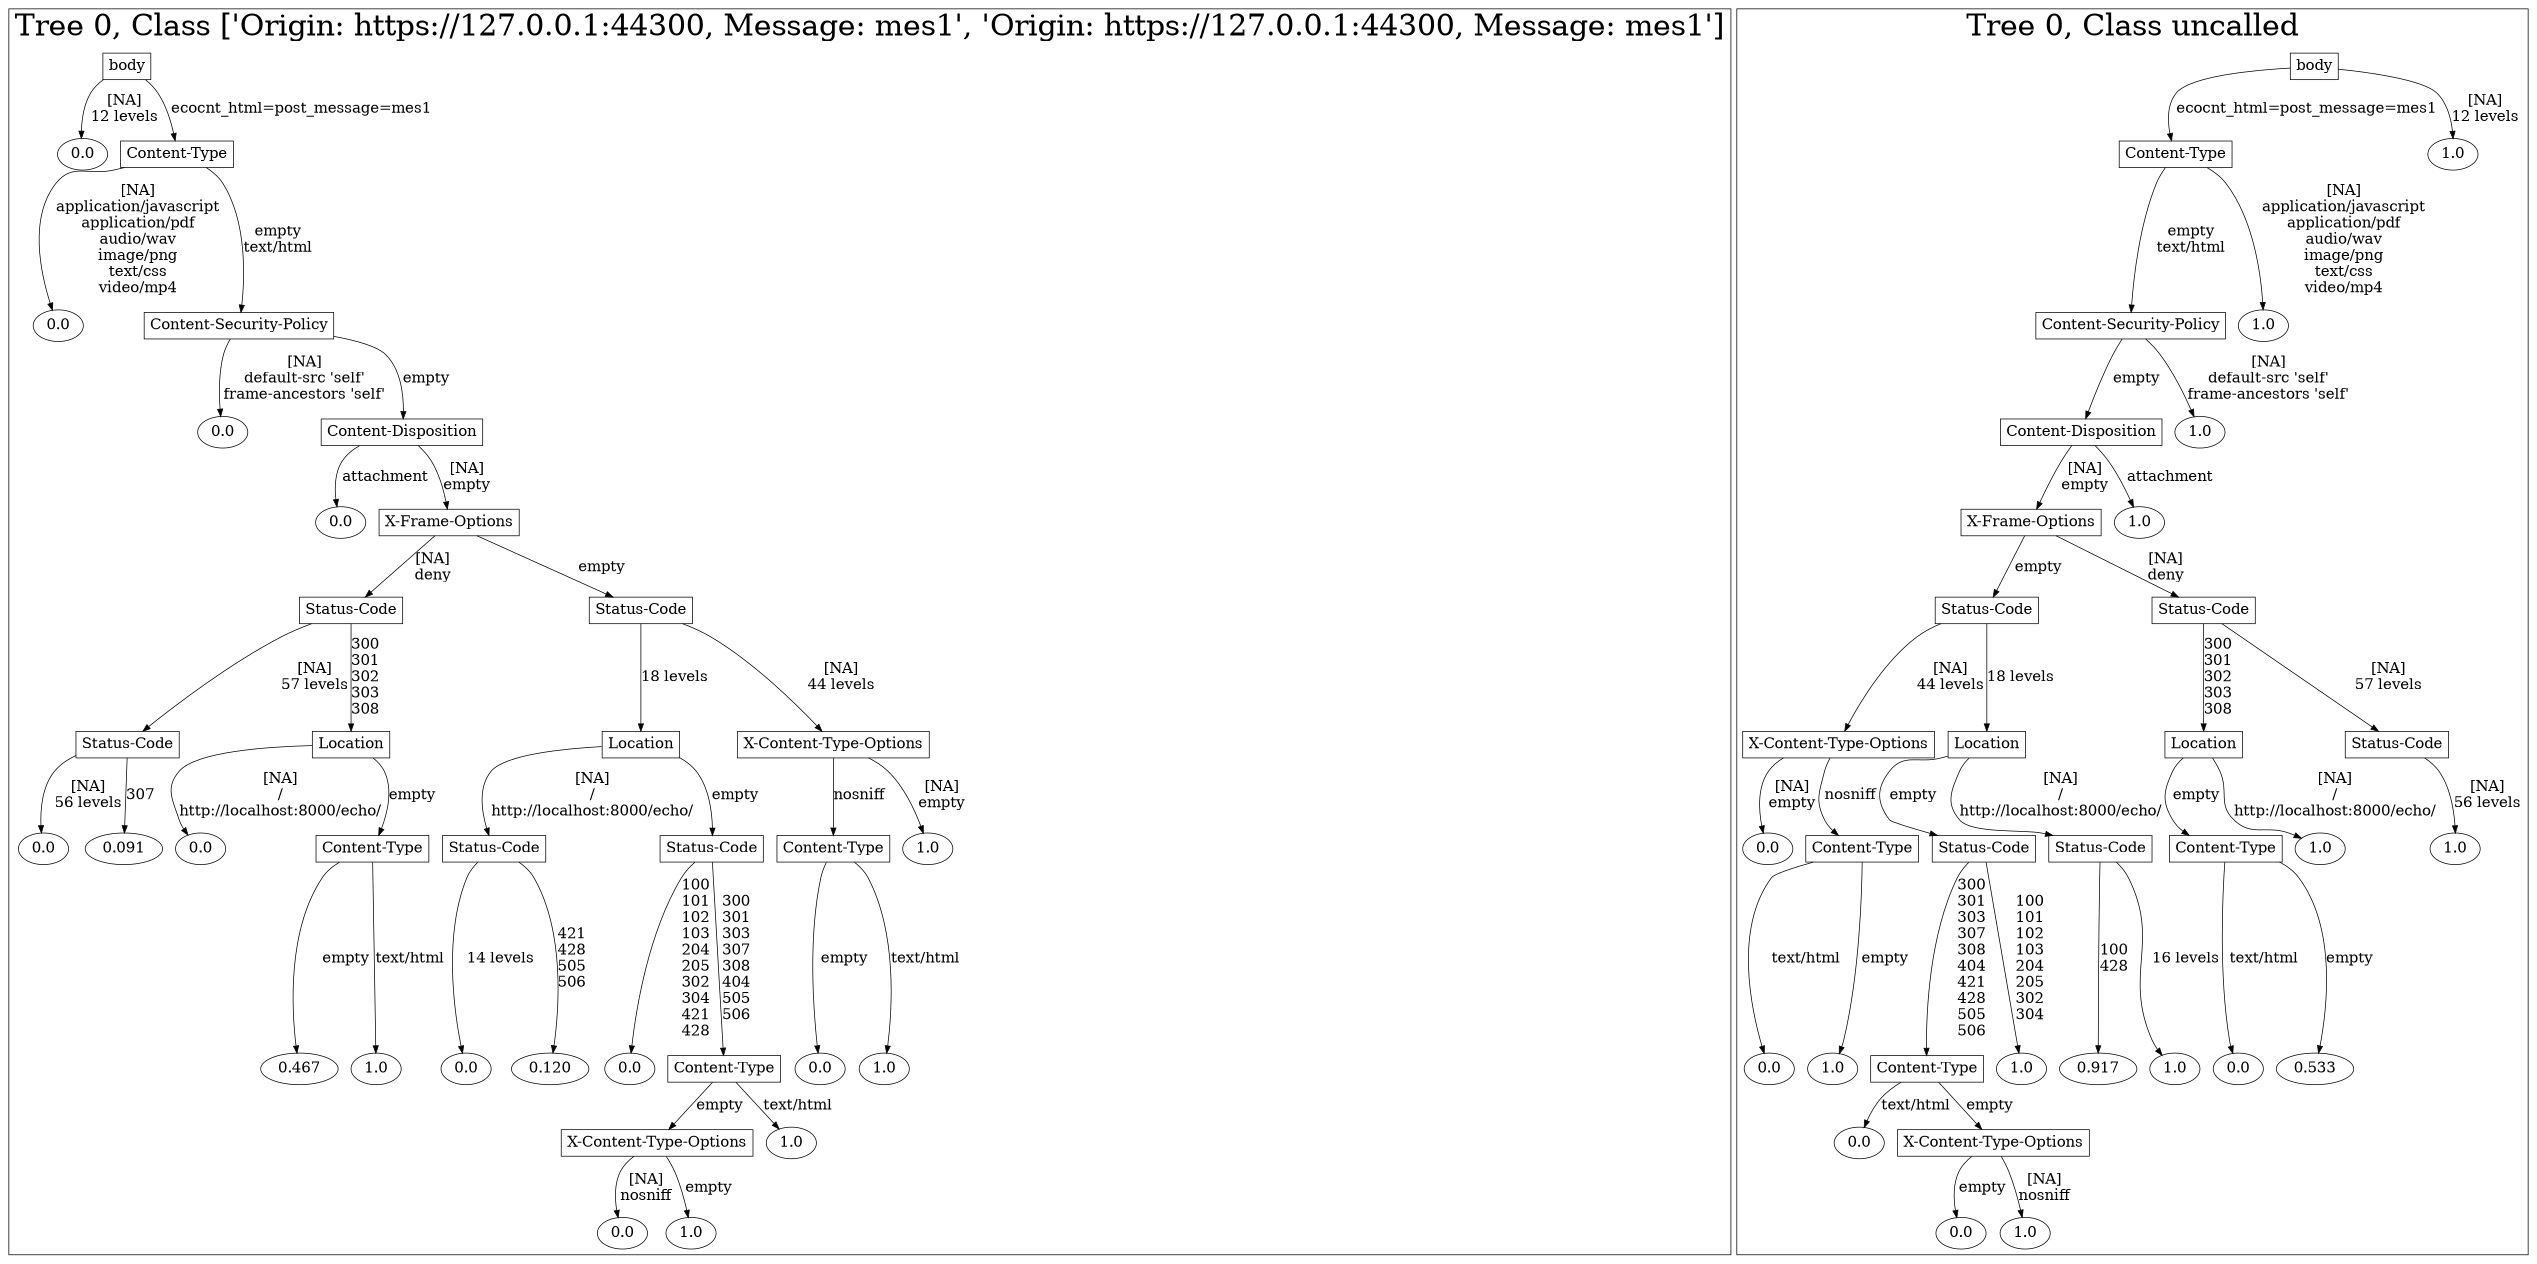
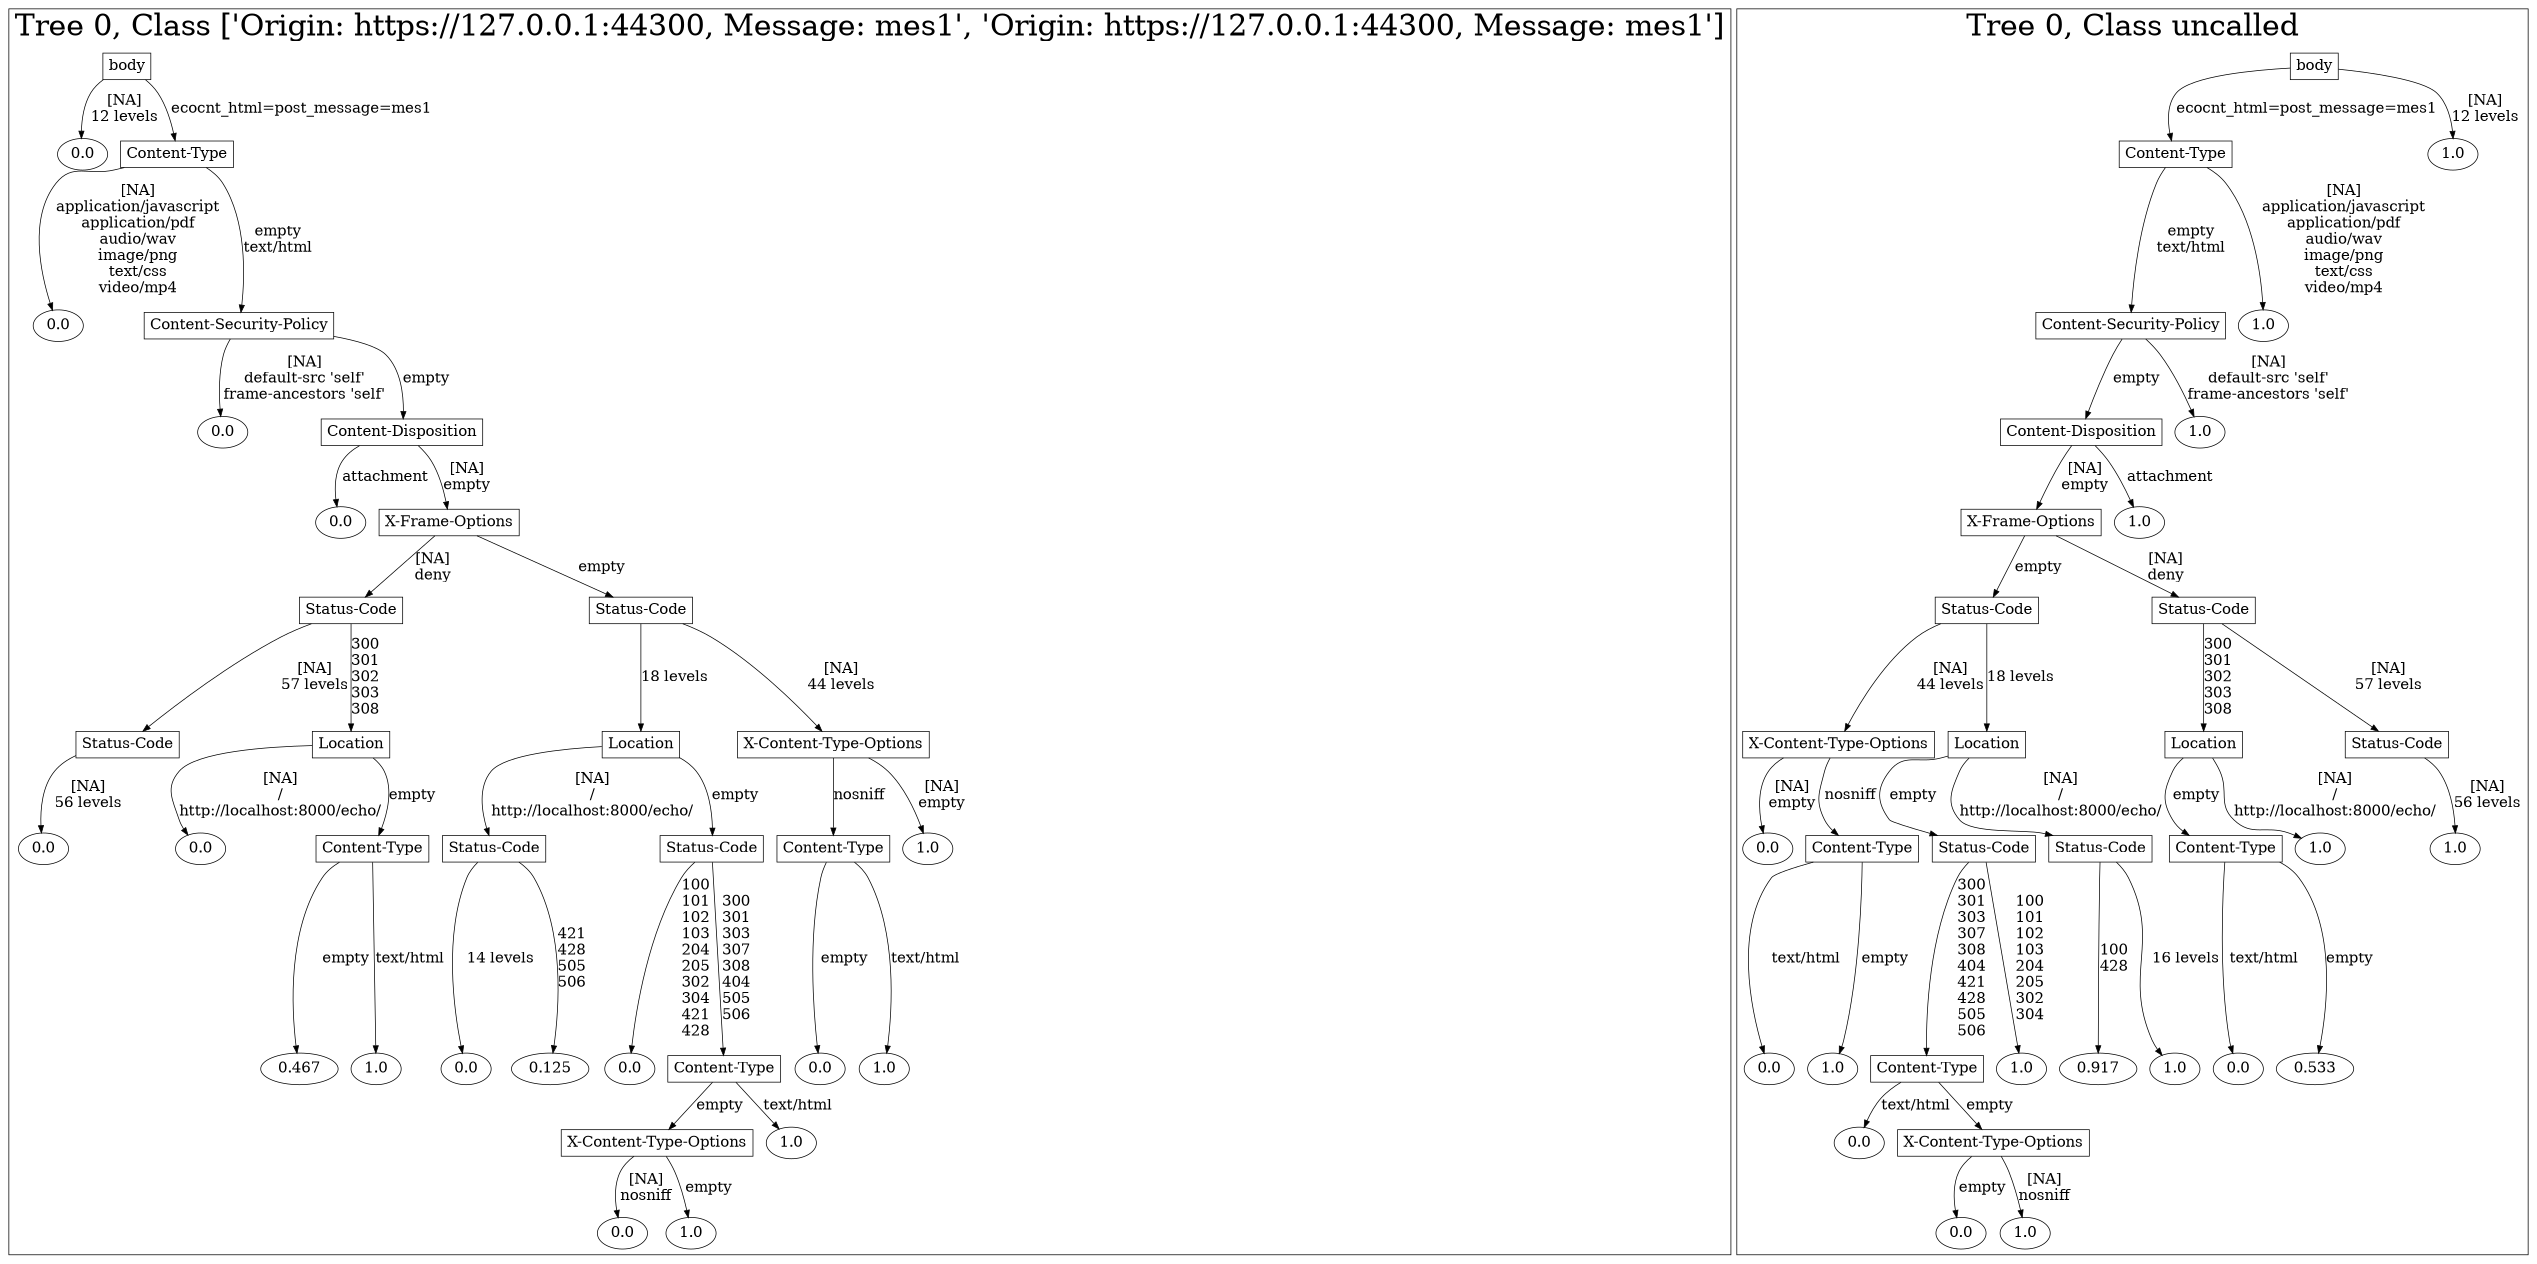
(124, 849) -> none
(550, 1069) -> (550, 1069)
